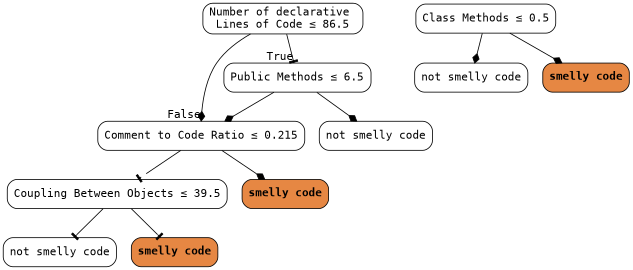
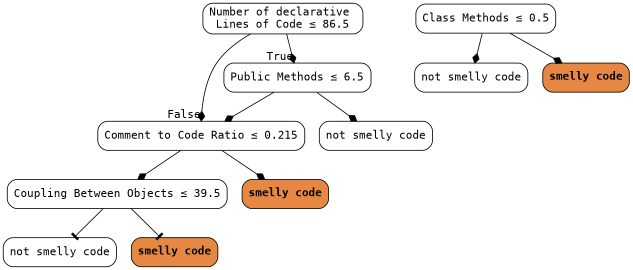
(290, 47) -> (290, 47)
(163, 162) -> (163, 162)
